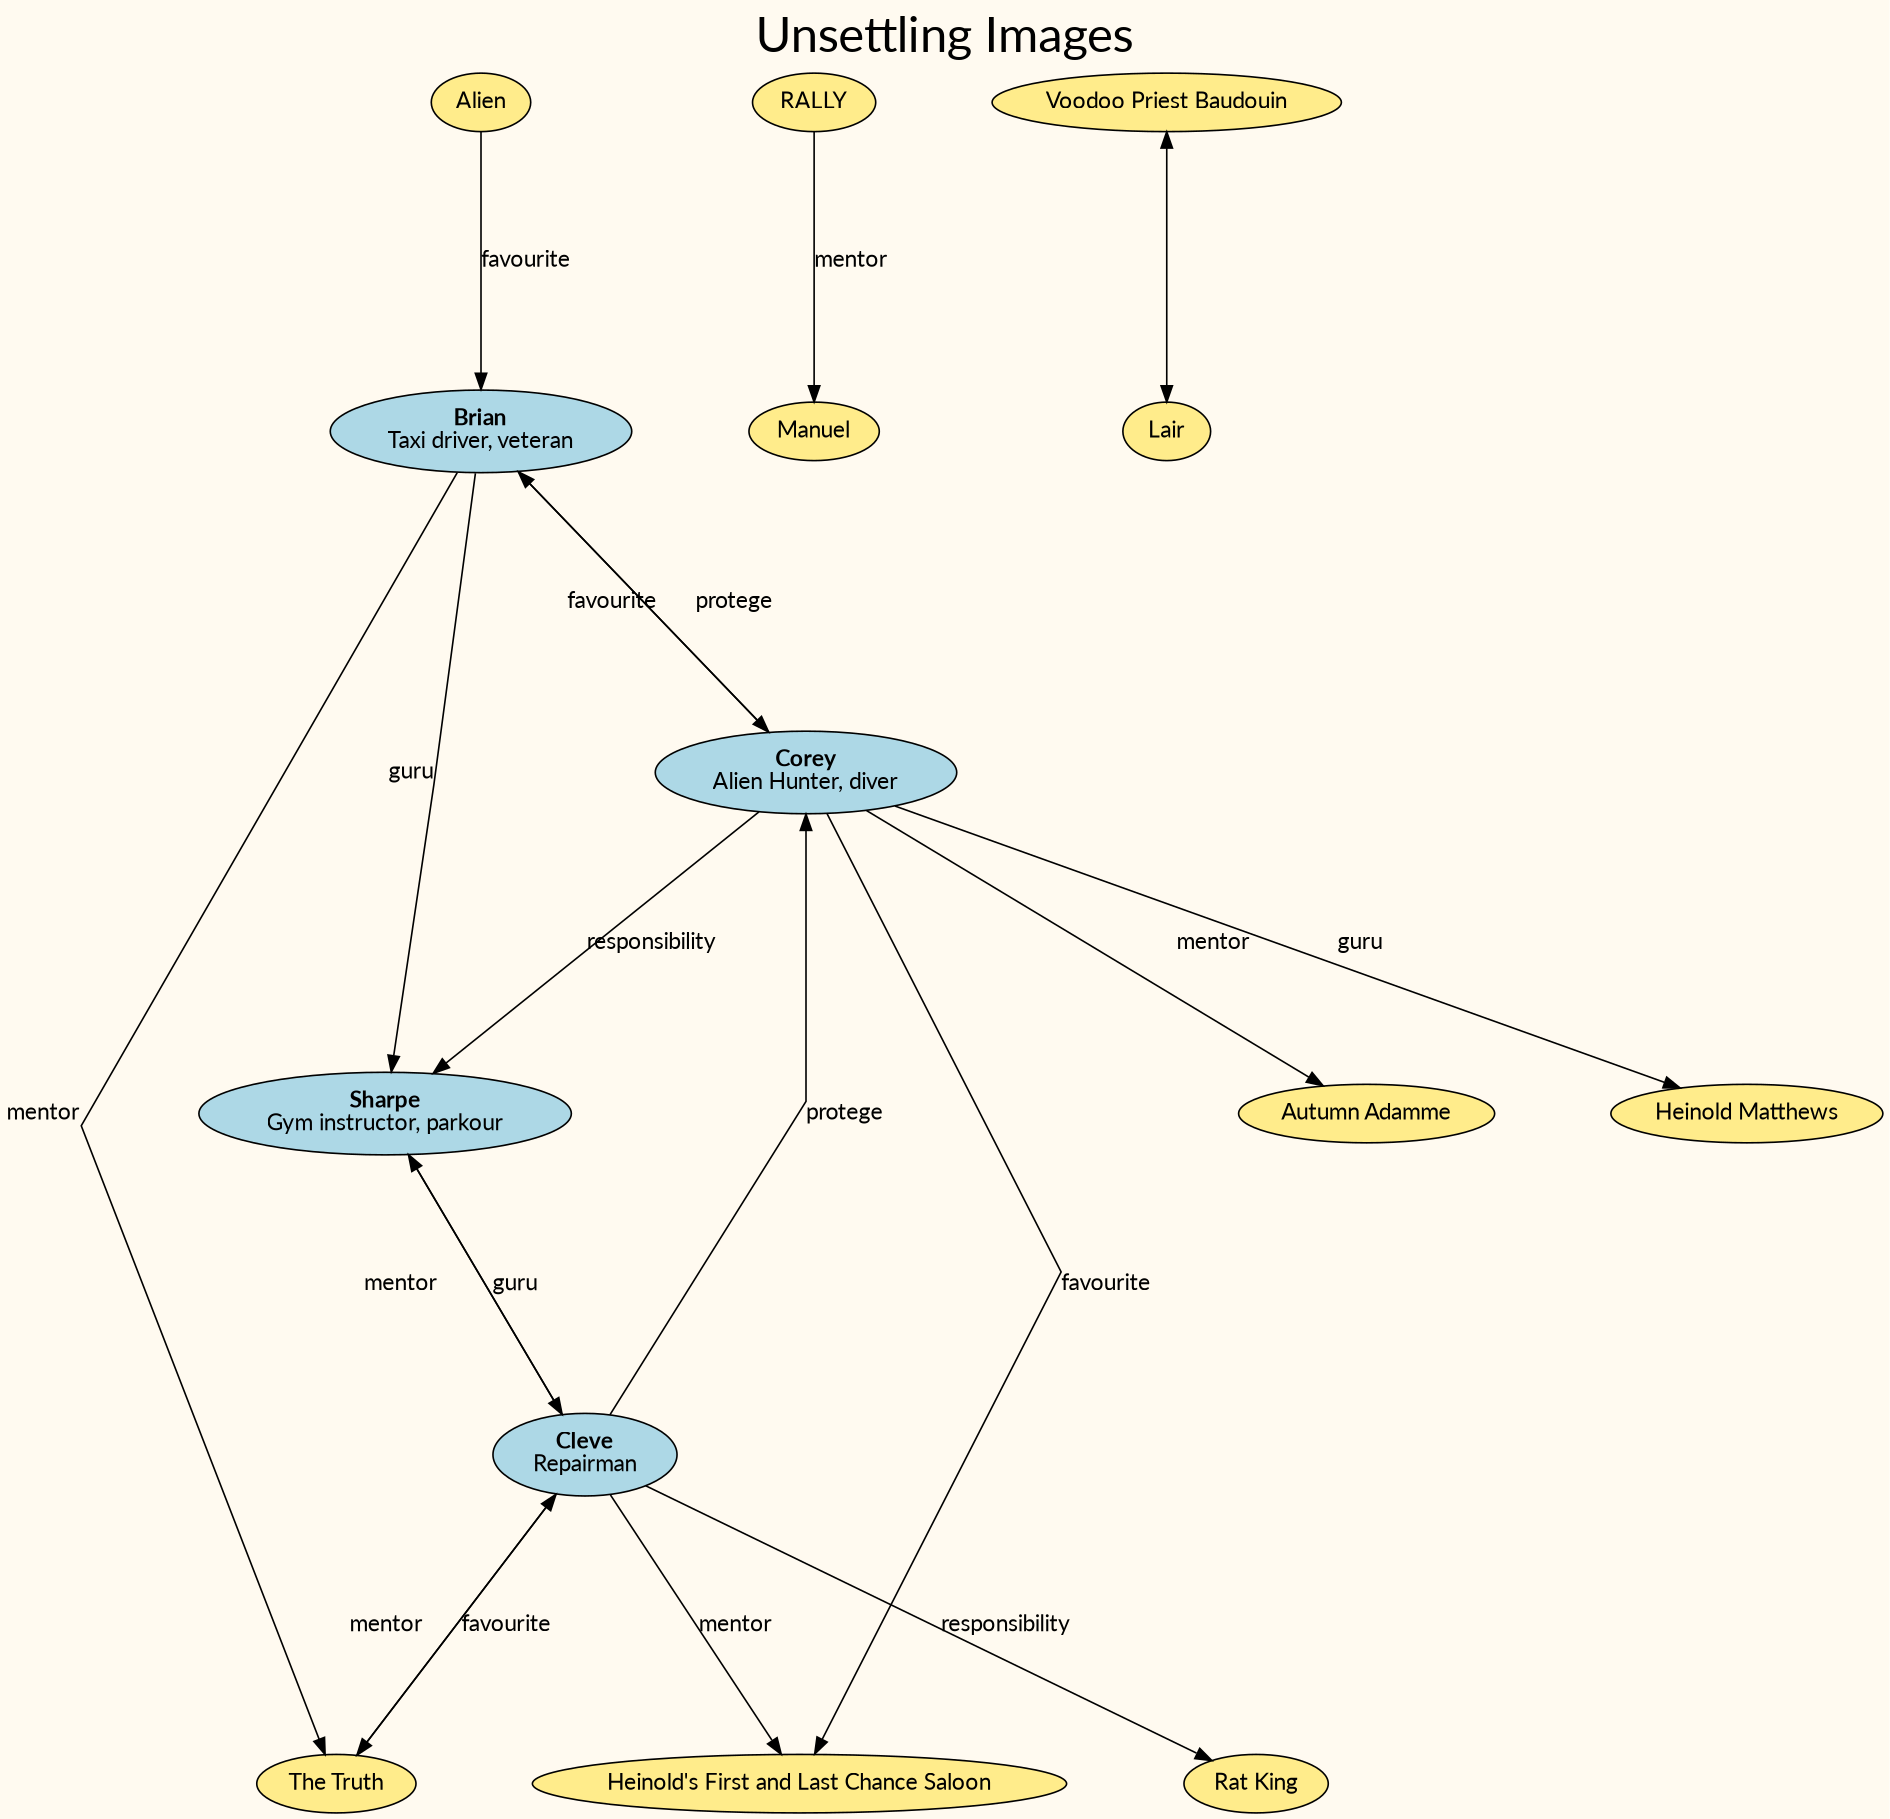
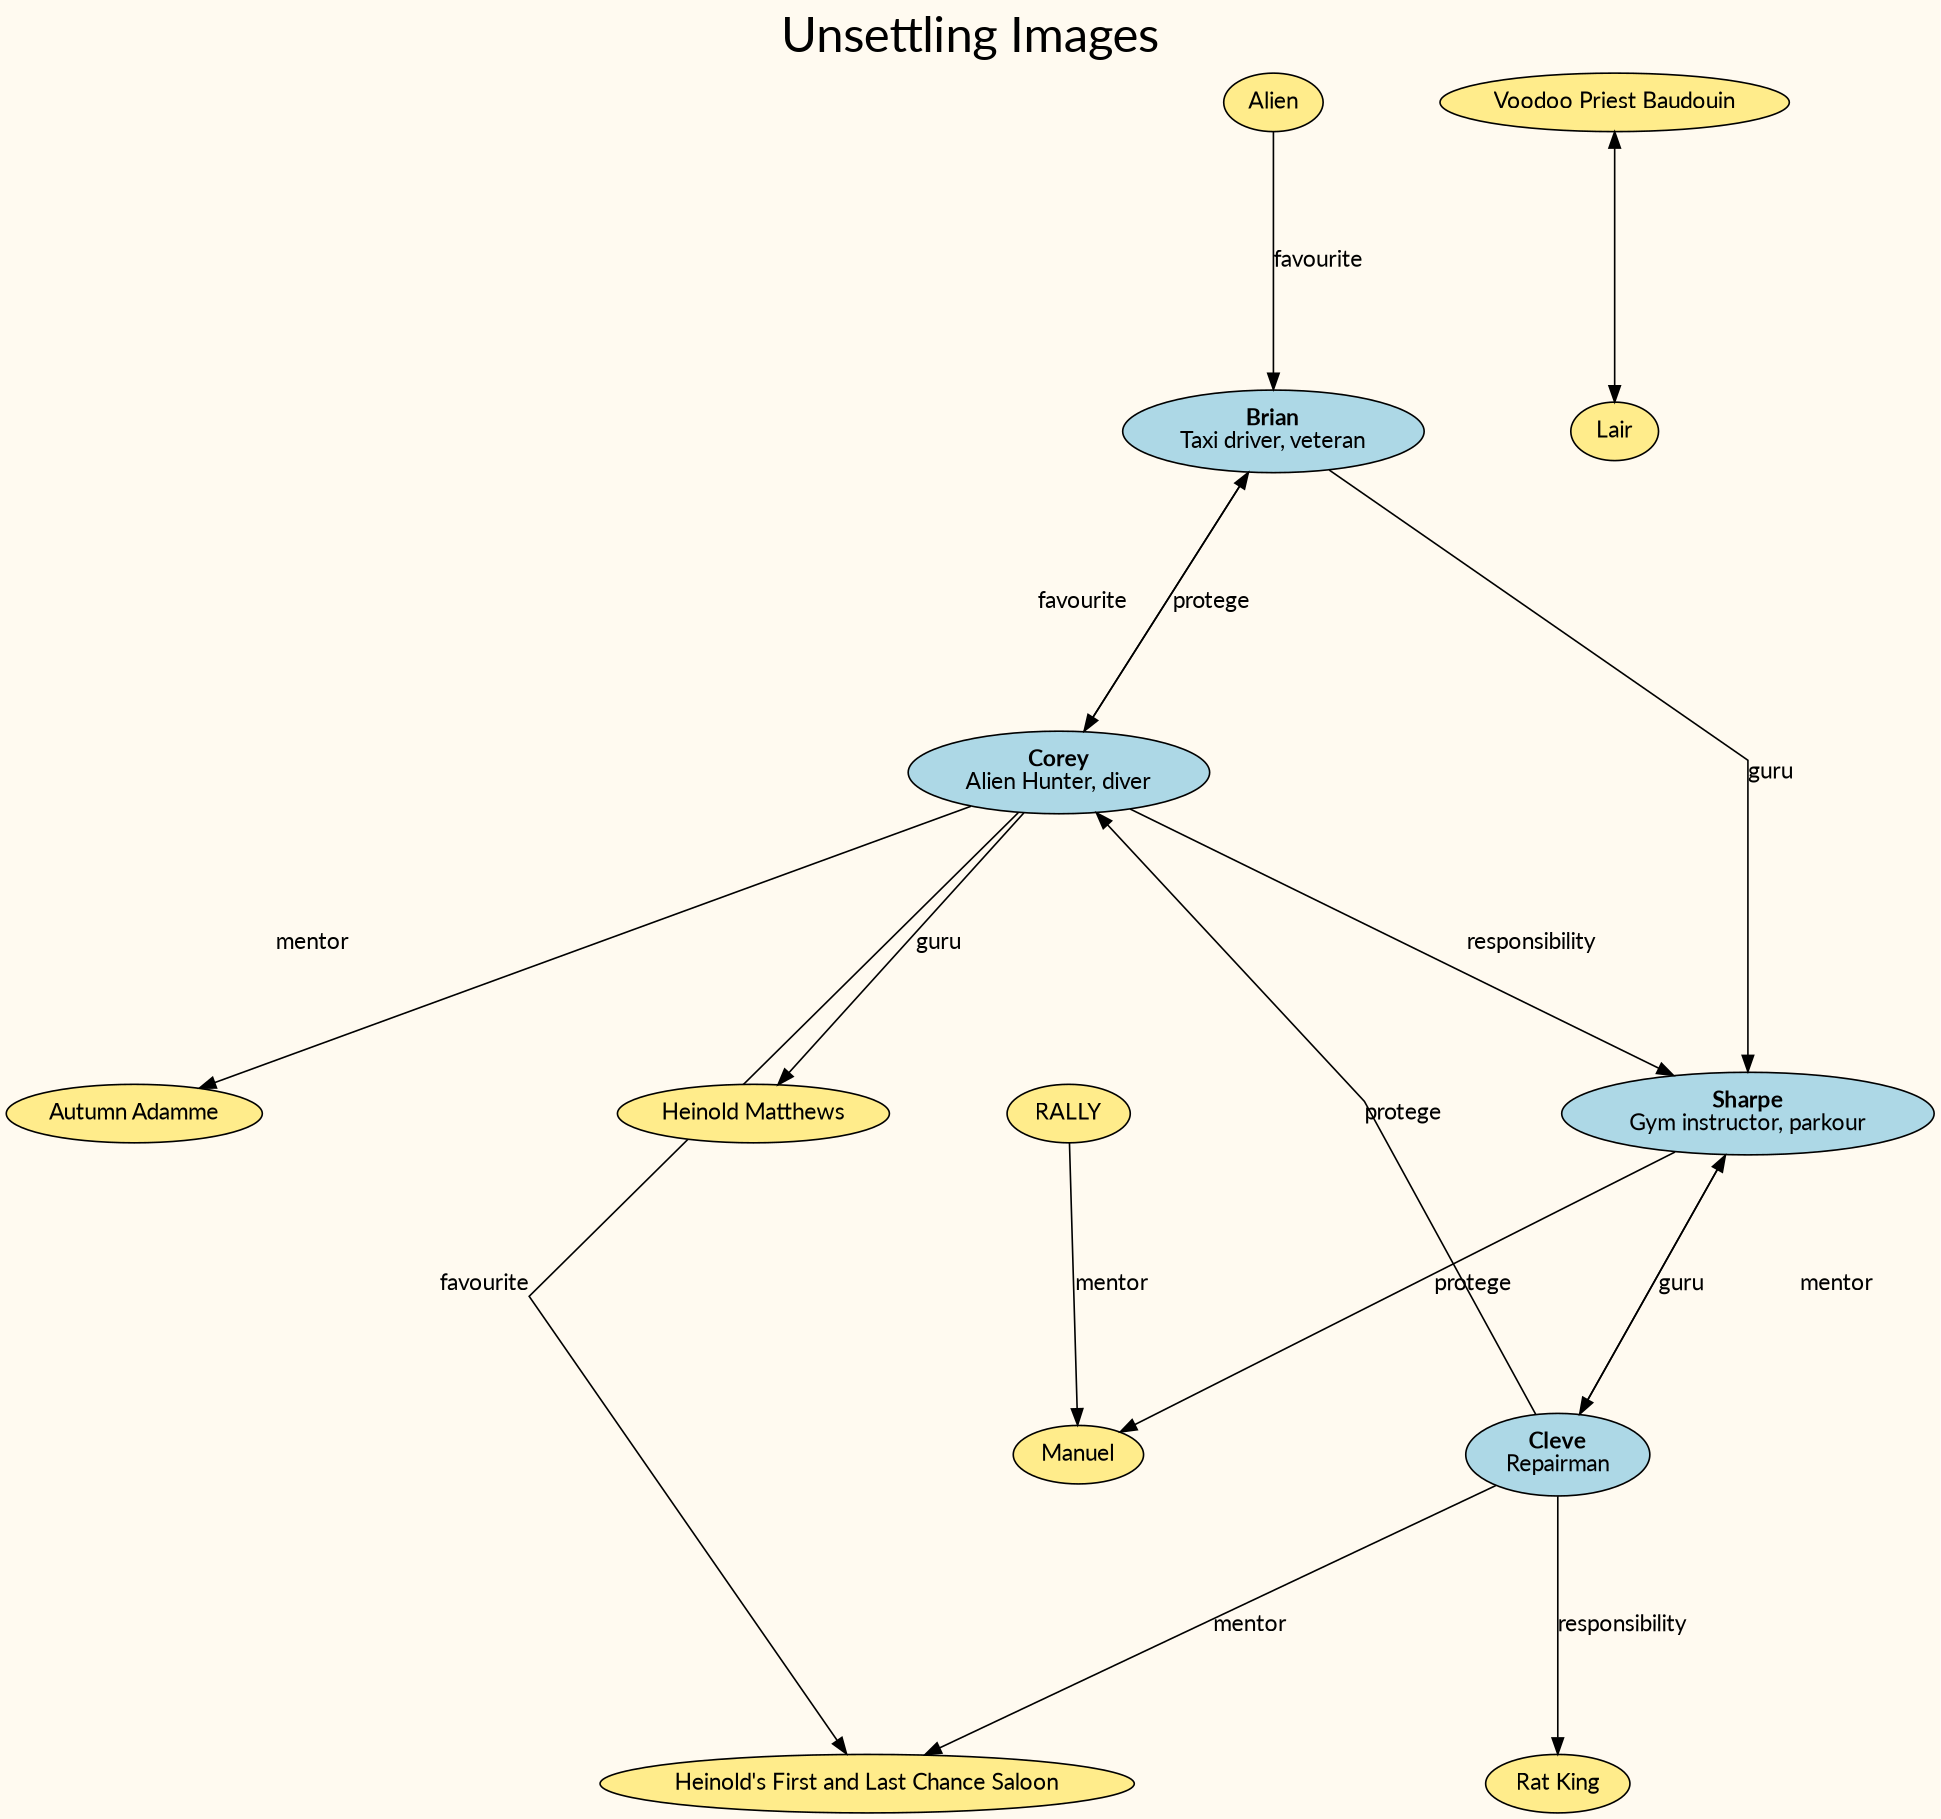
none -> (1405, 1288)
(336, 1784) -> none
